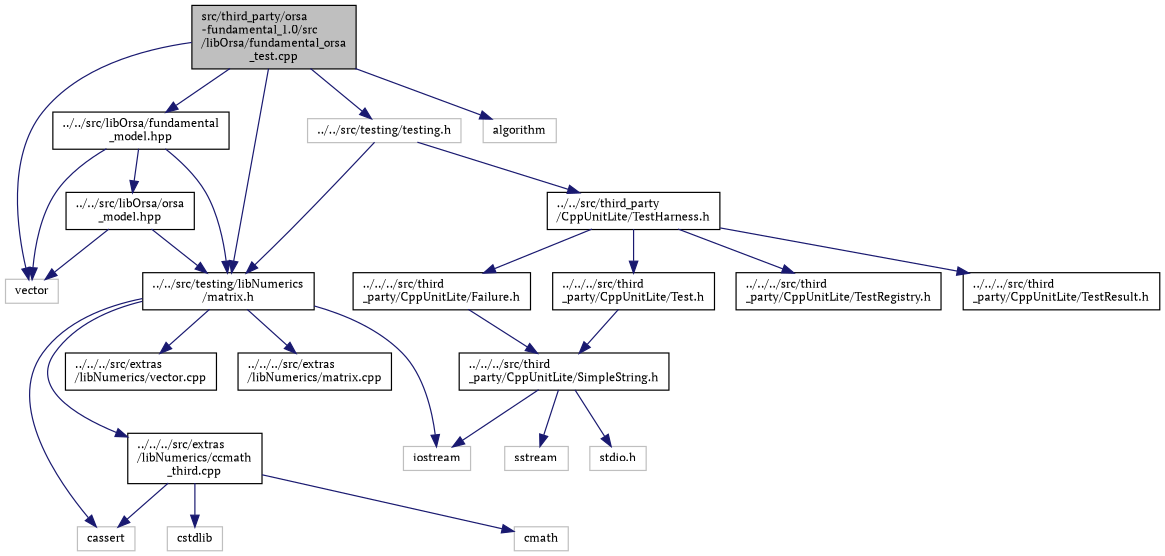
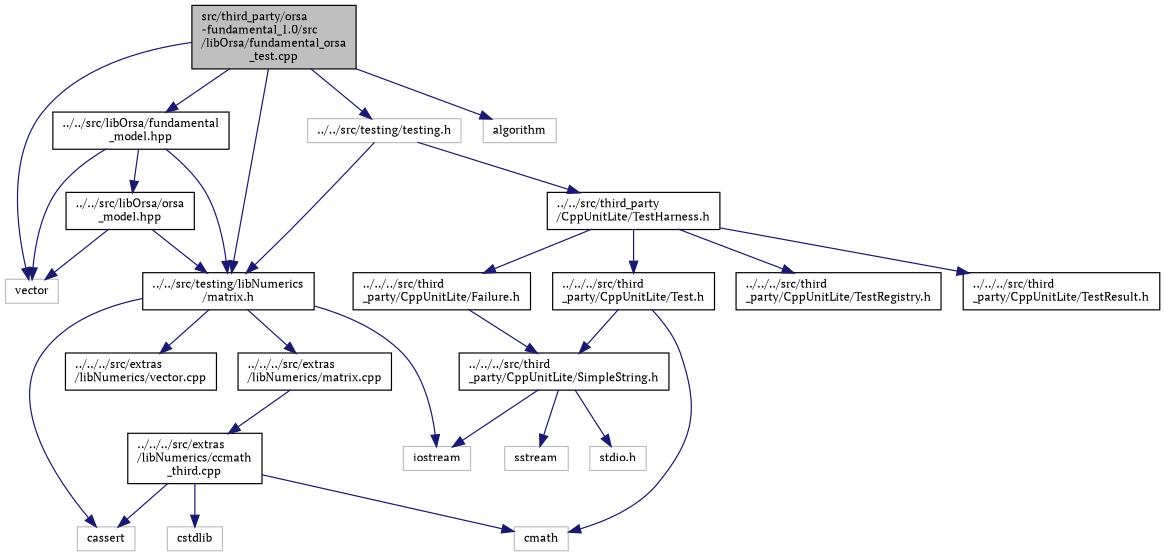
(52, 359) -> (264, 408)
none -> (685, 441)
